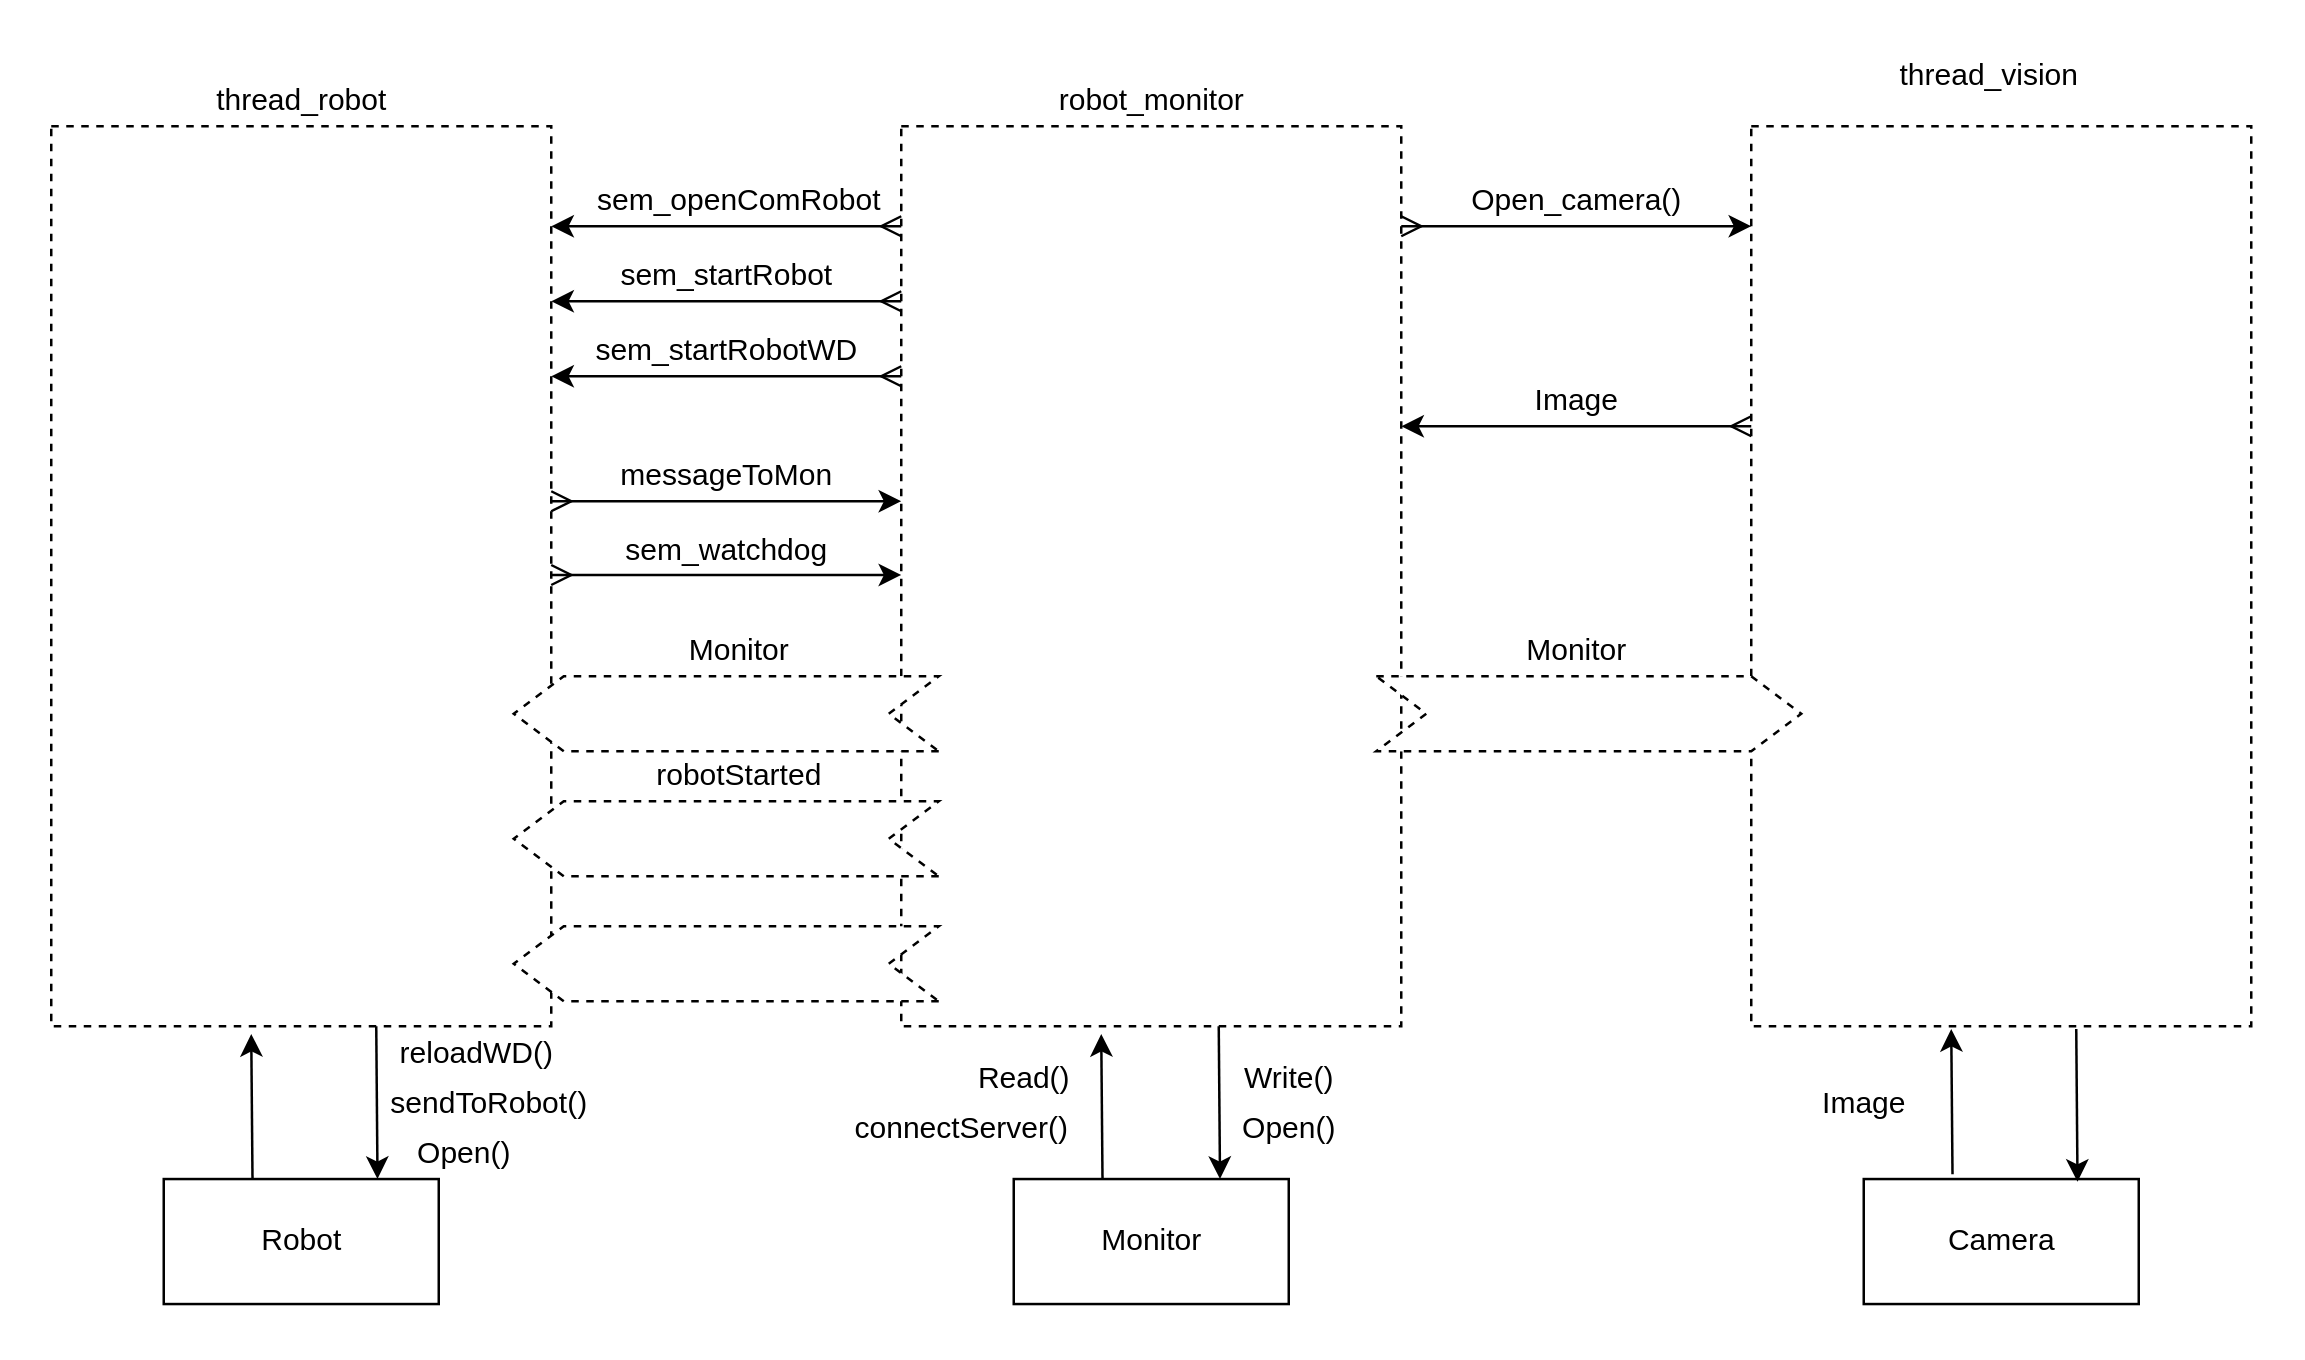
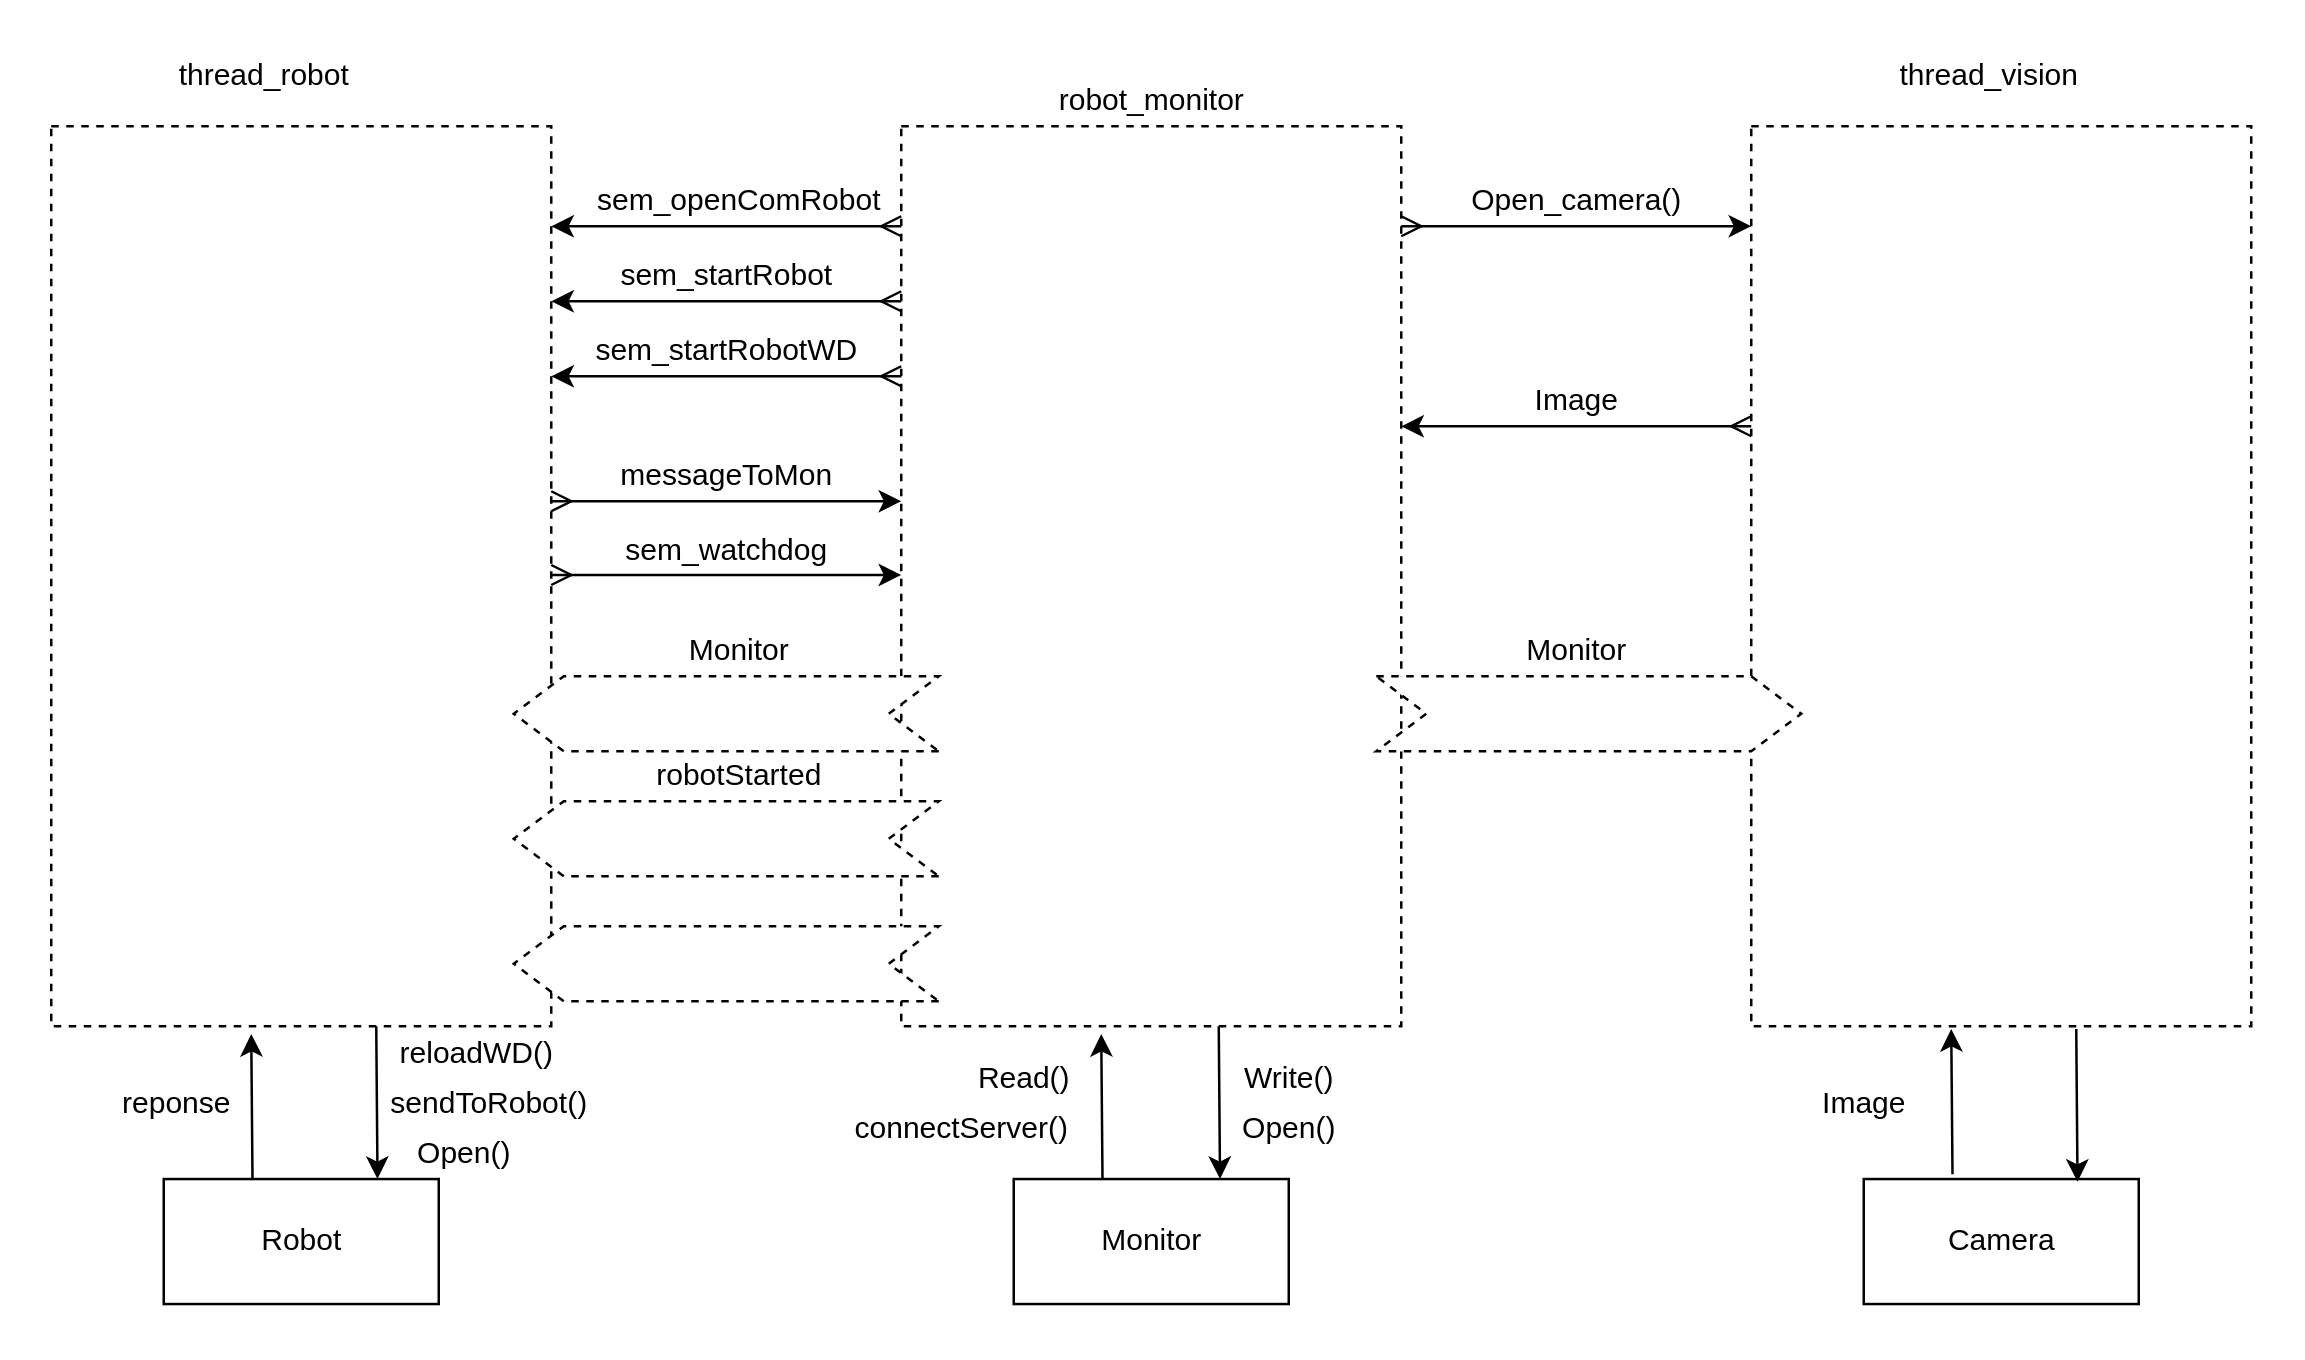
(301, 101) -> (264, 76)
none -> (176, 1104)
